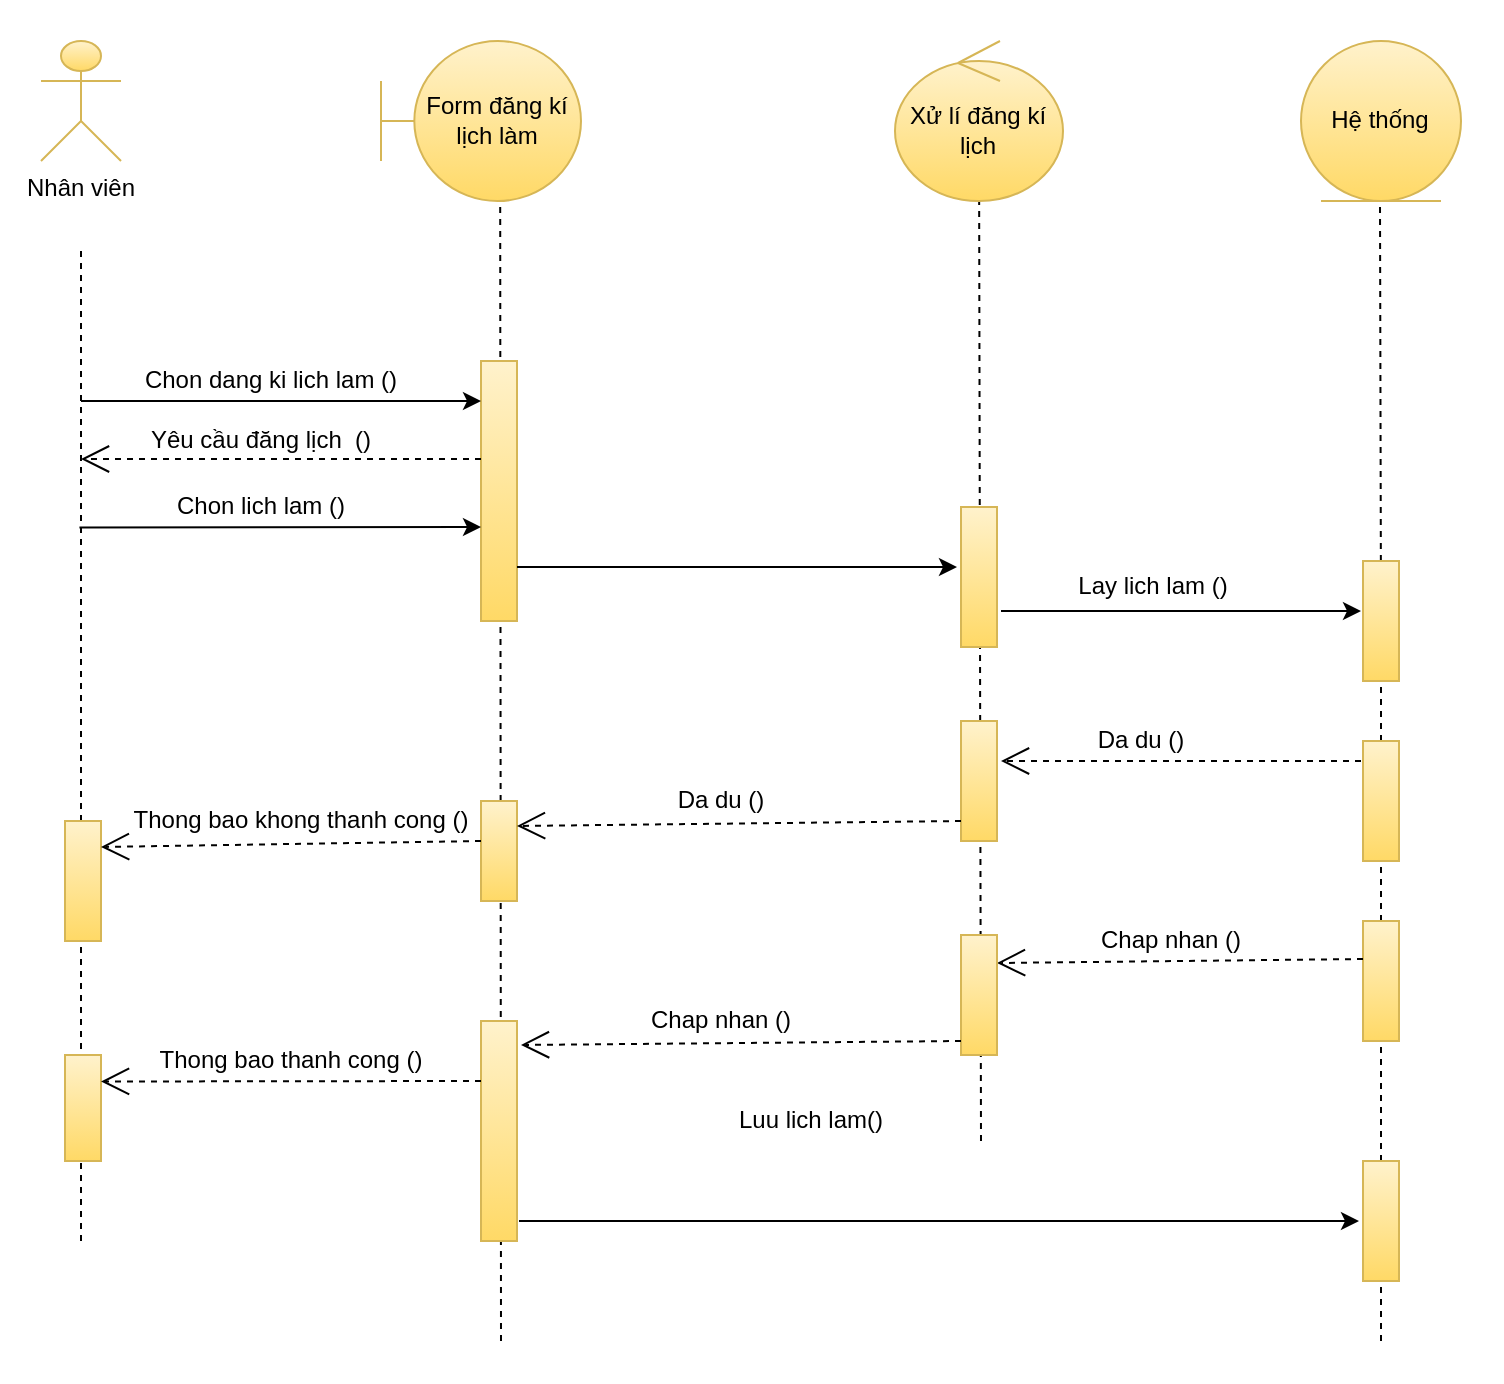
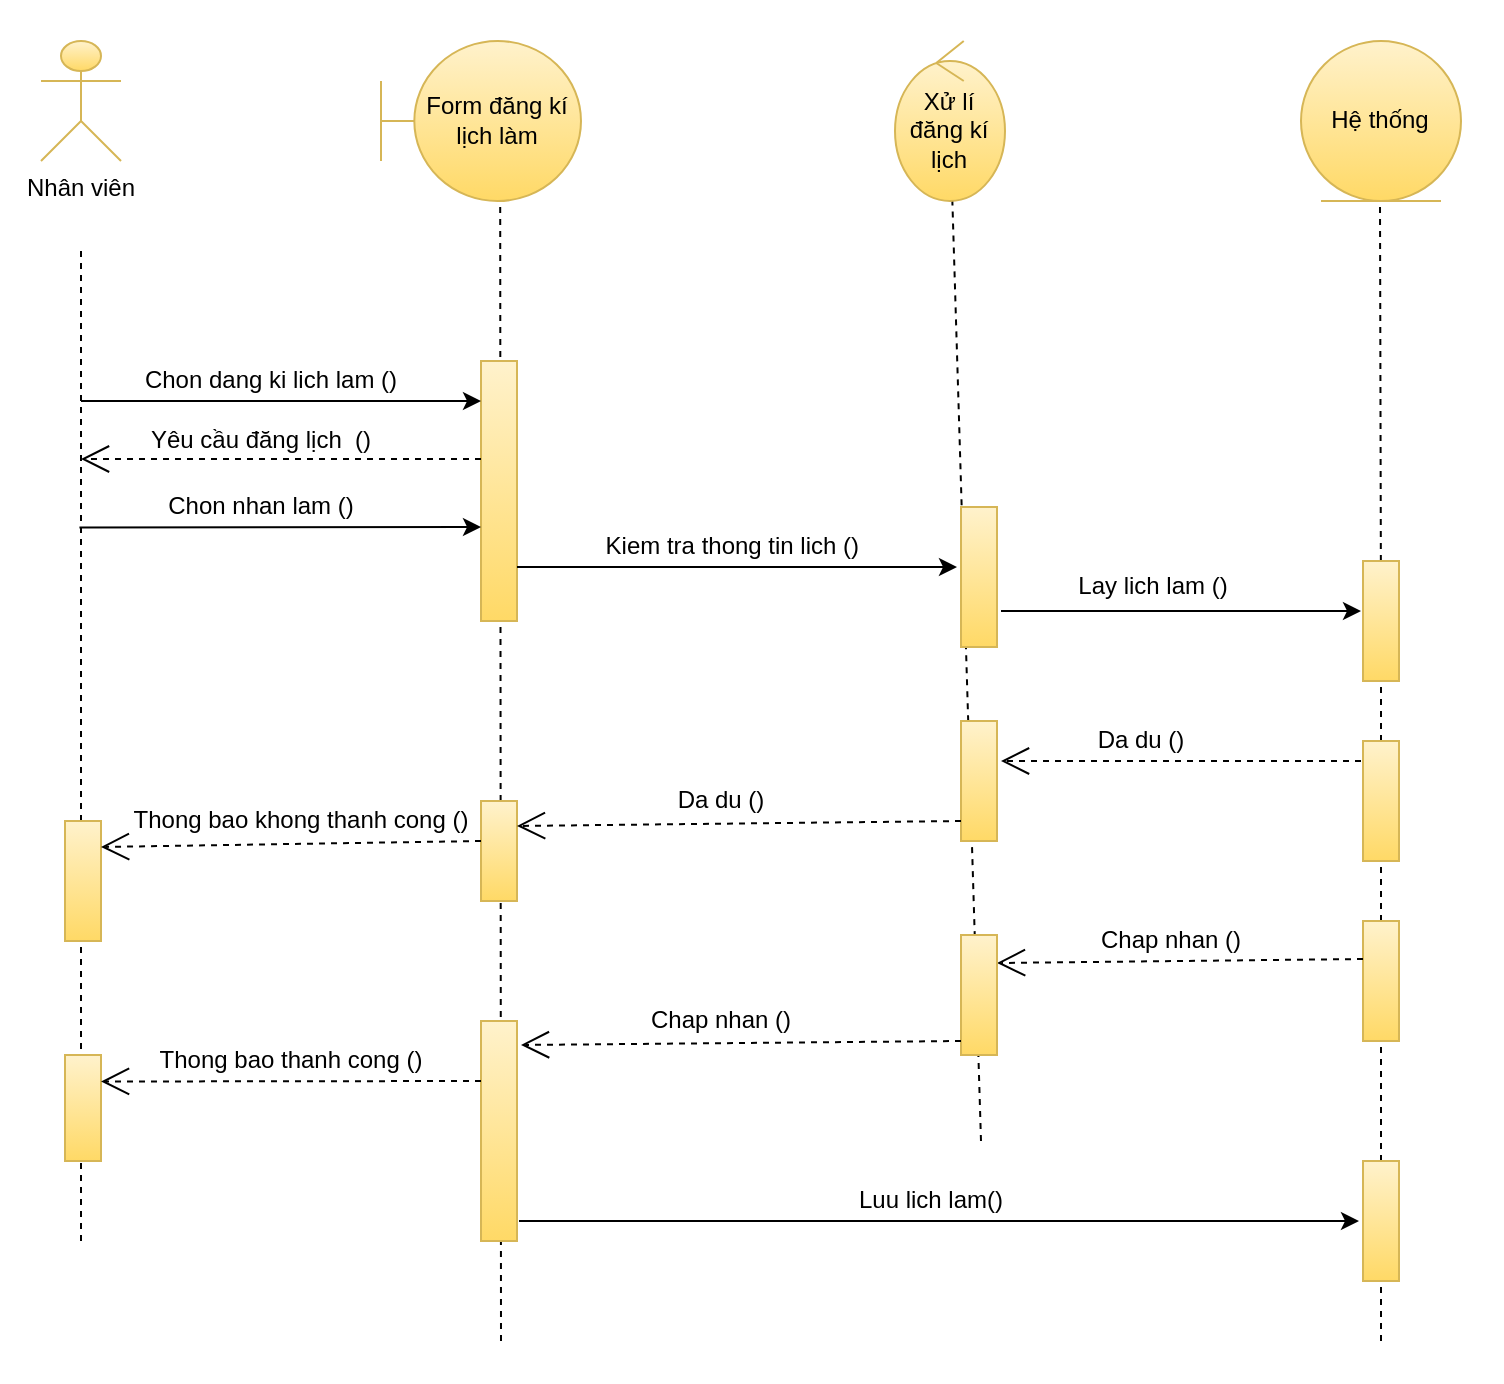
(979, 121) -> (950, 121)
(262, 507) -> (262, 507)
none -> (729, 547)
(811, 1121) -> (931, 1201)
